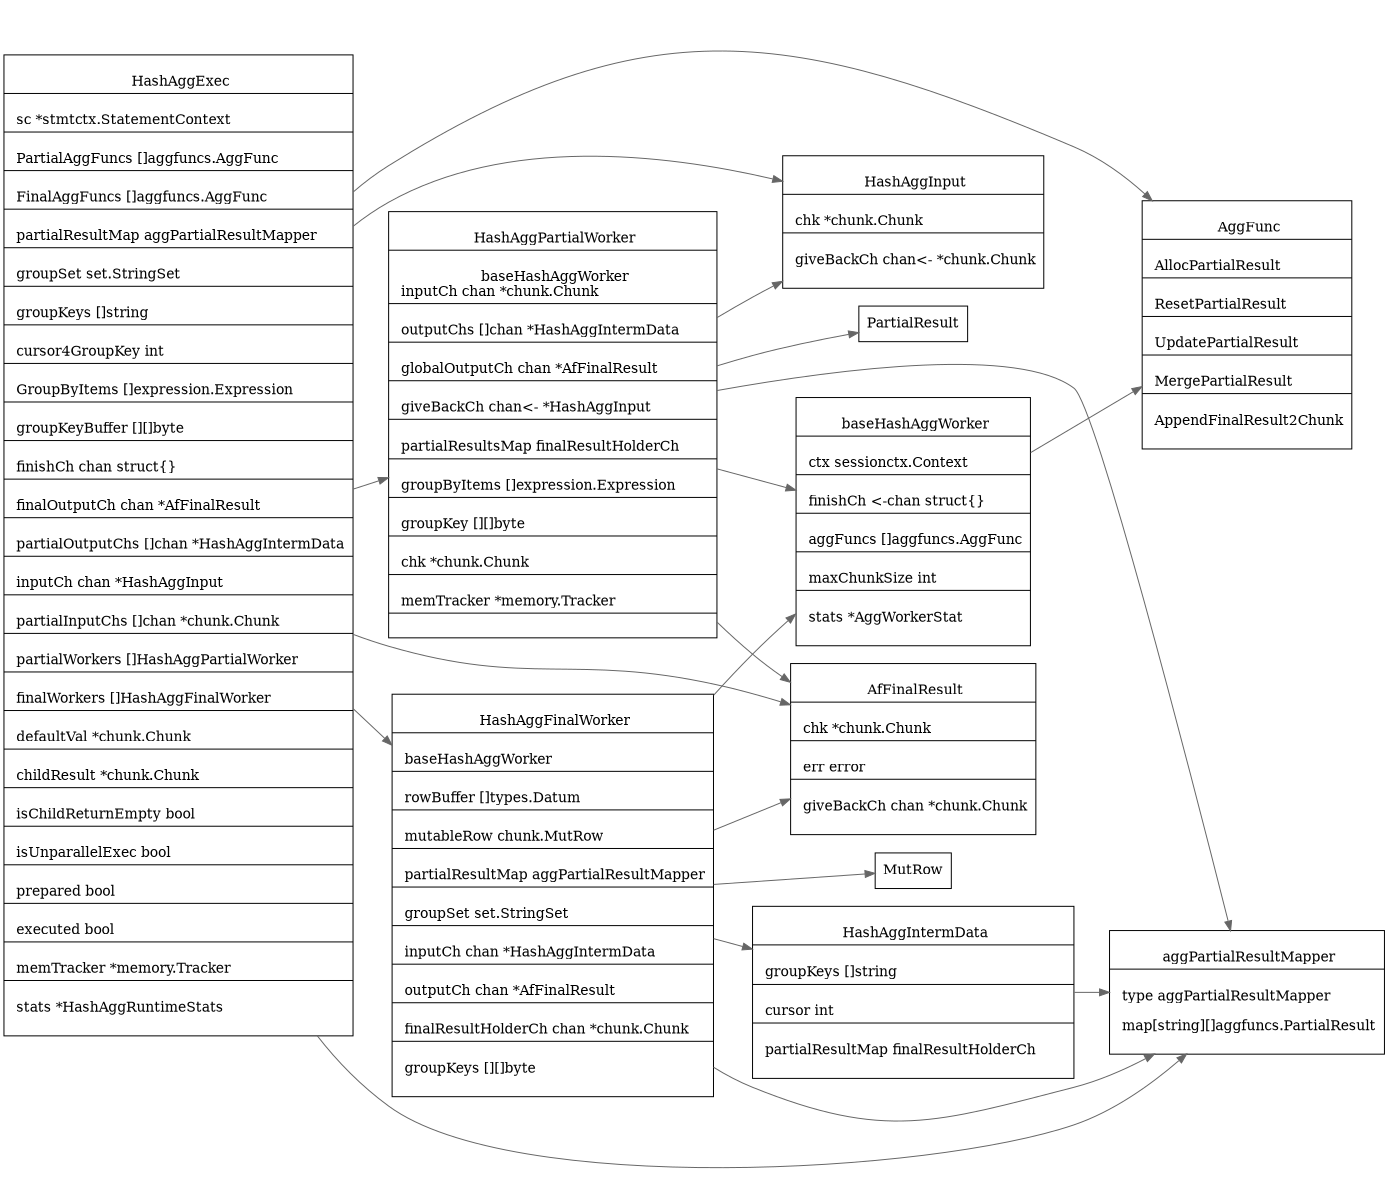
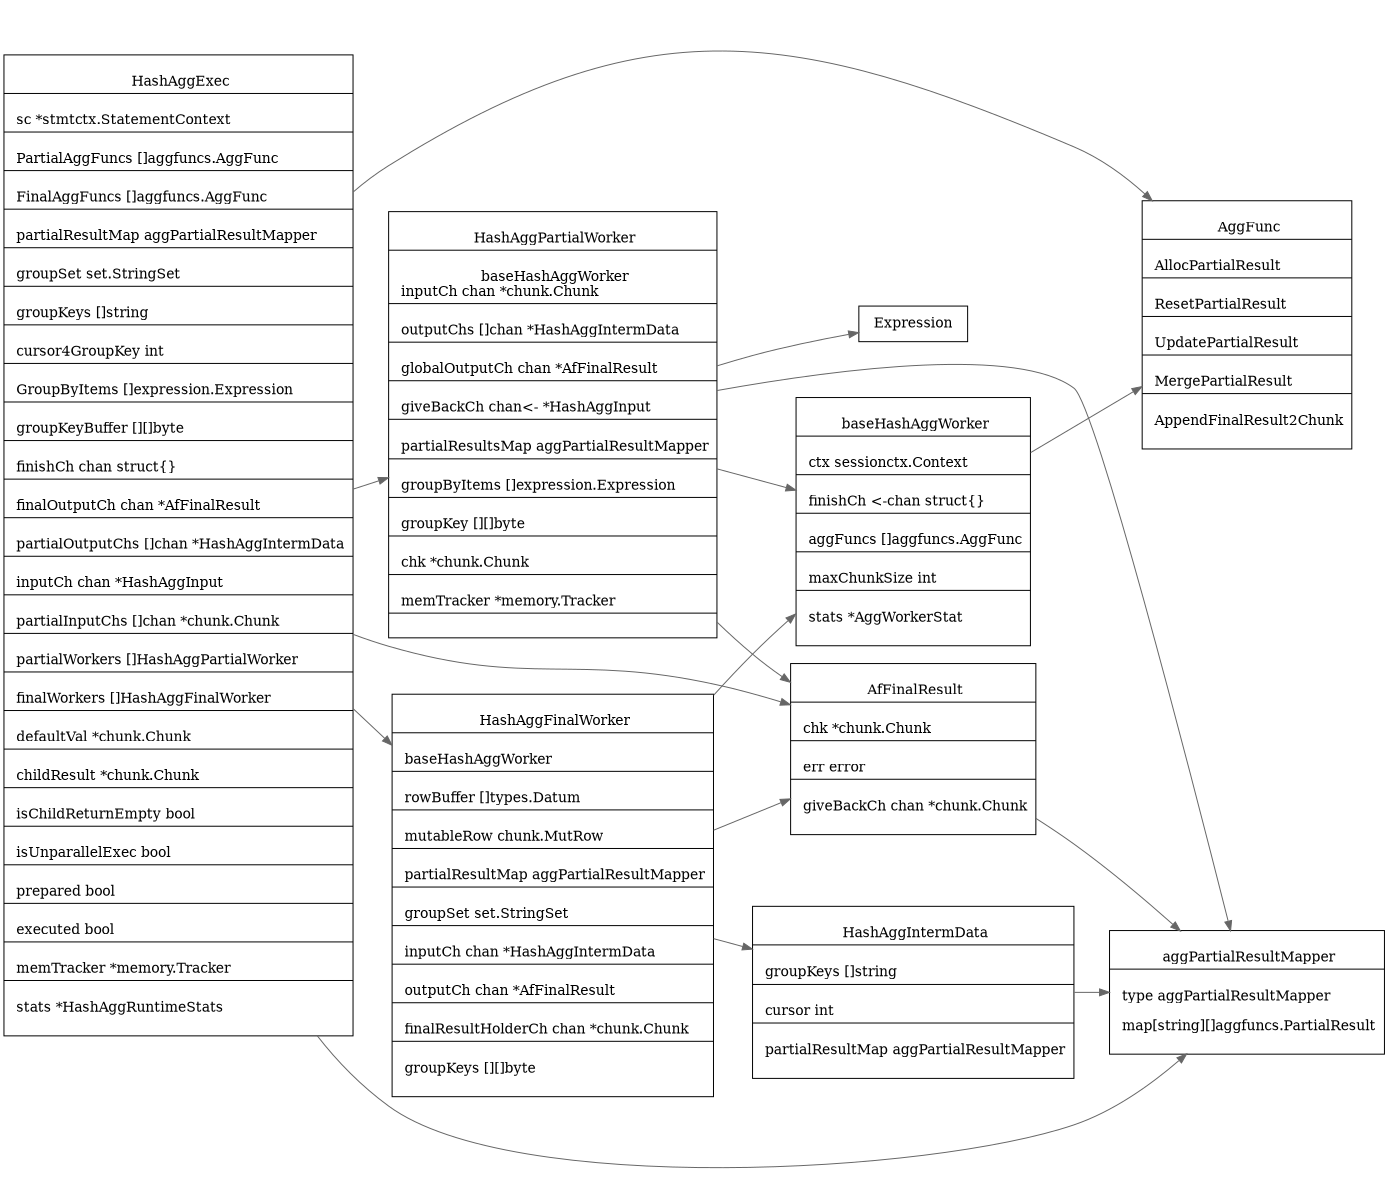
(913, 222) -> none
(913, 324) -> (913, 324)
(538, 446) -> (553, 446)
(913, 871) -> none
(898, 1050) -> (913, 1050)
(929, 1119) -> (1107, 869)
